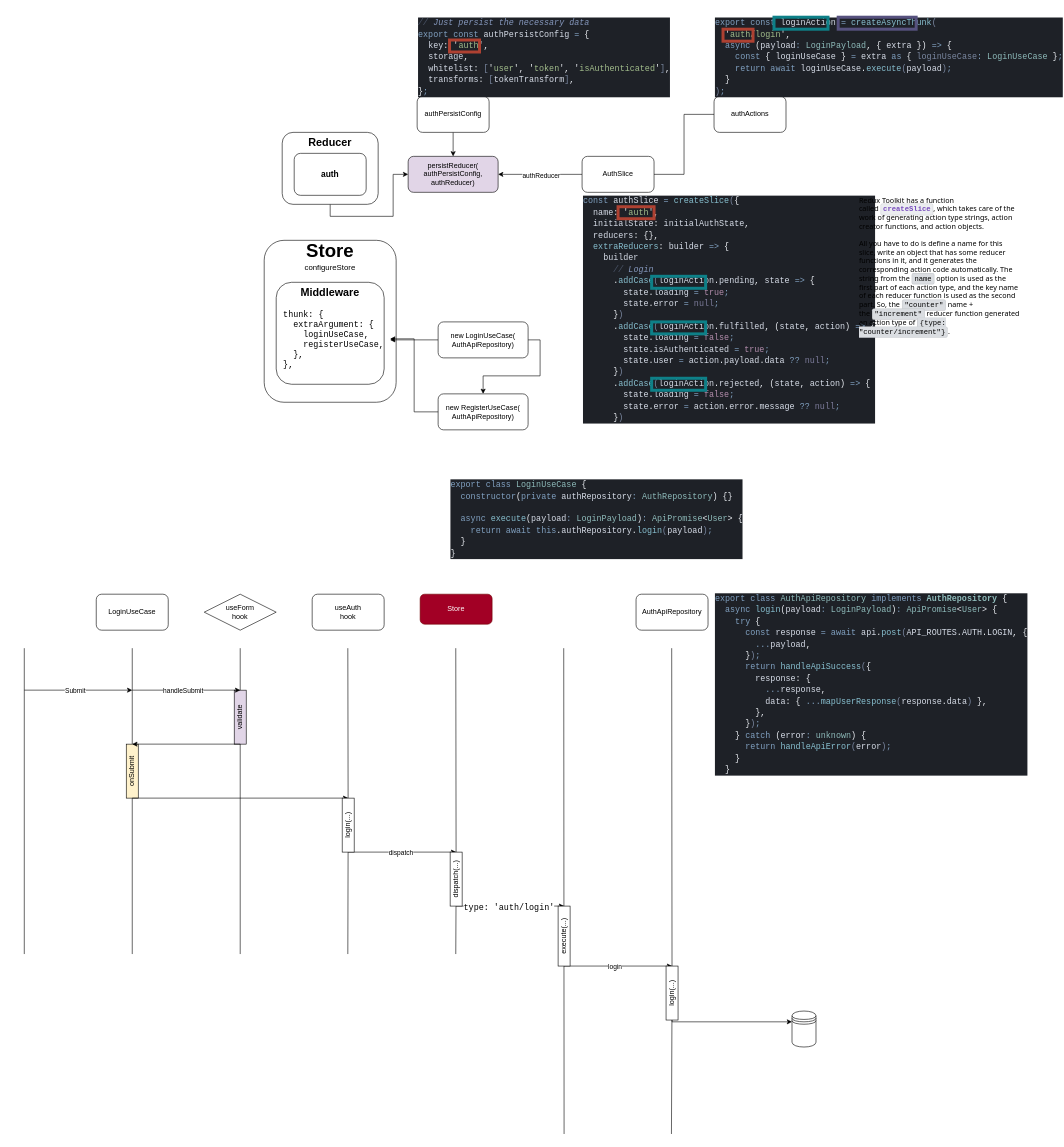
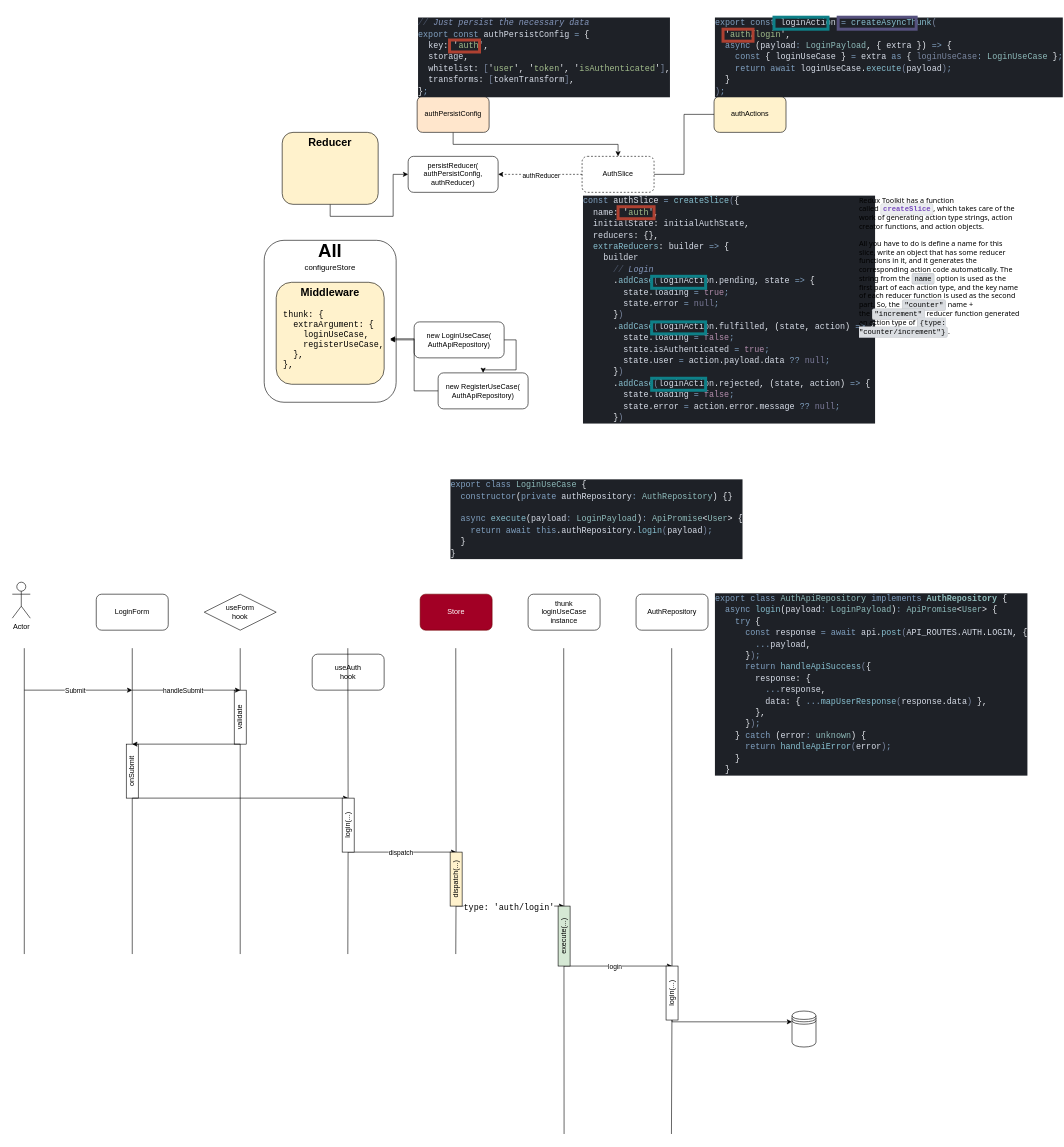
(453, 114) -> (453, 114)
(750, 114) -> (750, 114)
(330, 143) -> (330, 143)
(453, 146) -> (538, 144)
(330, 174) -> none
(453, 174) -> (453, 174)
(571, 174) -> (571, 174)
(618, 174) -> (618, 174)
(330, 278) -> (330, 278)
(330, 333) -> (330, 333)
(483, 340) -> (459, 340)
(483, 412) -> (483, 391)
none -> (21, 600)
(456, 609) -> (456, 612)
(132, 612) -> (132, 612)
(348, 612) -> (348, 672)
none -> (564, 612)
(672, 612) -> (672, 612)
(240, 717) -> (240, 717)
(132, 771) -> (132, 771)
(456, 879) -> (456, 879)
(564, 936) -> (564, 936)
